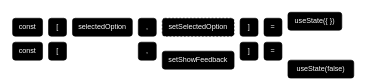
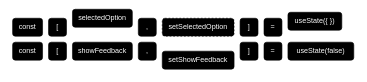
(102, 27) -> (102, 18)
none -> (102, 51)
(321, 69) -> (321, 51)
